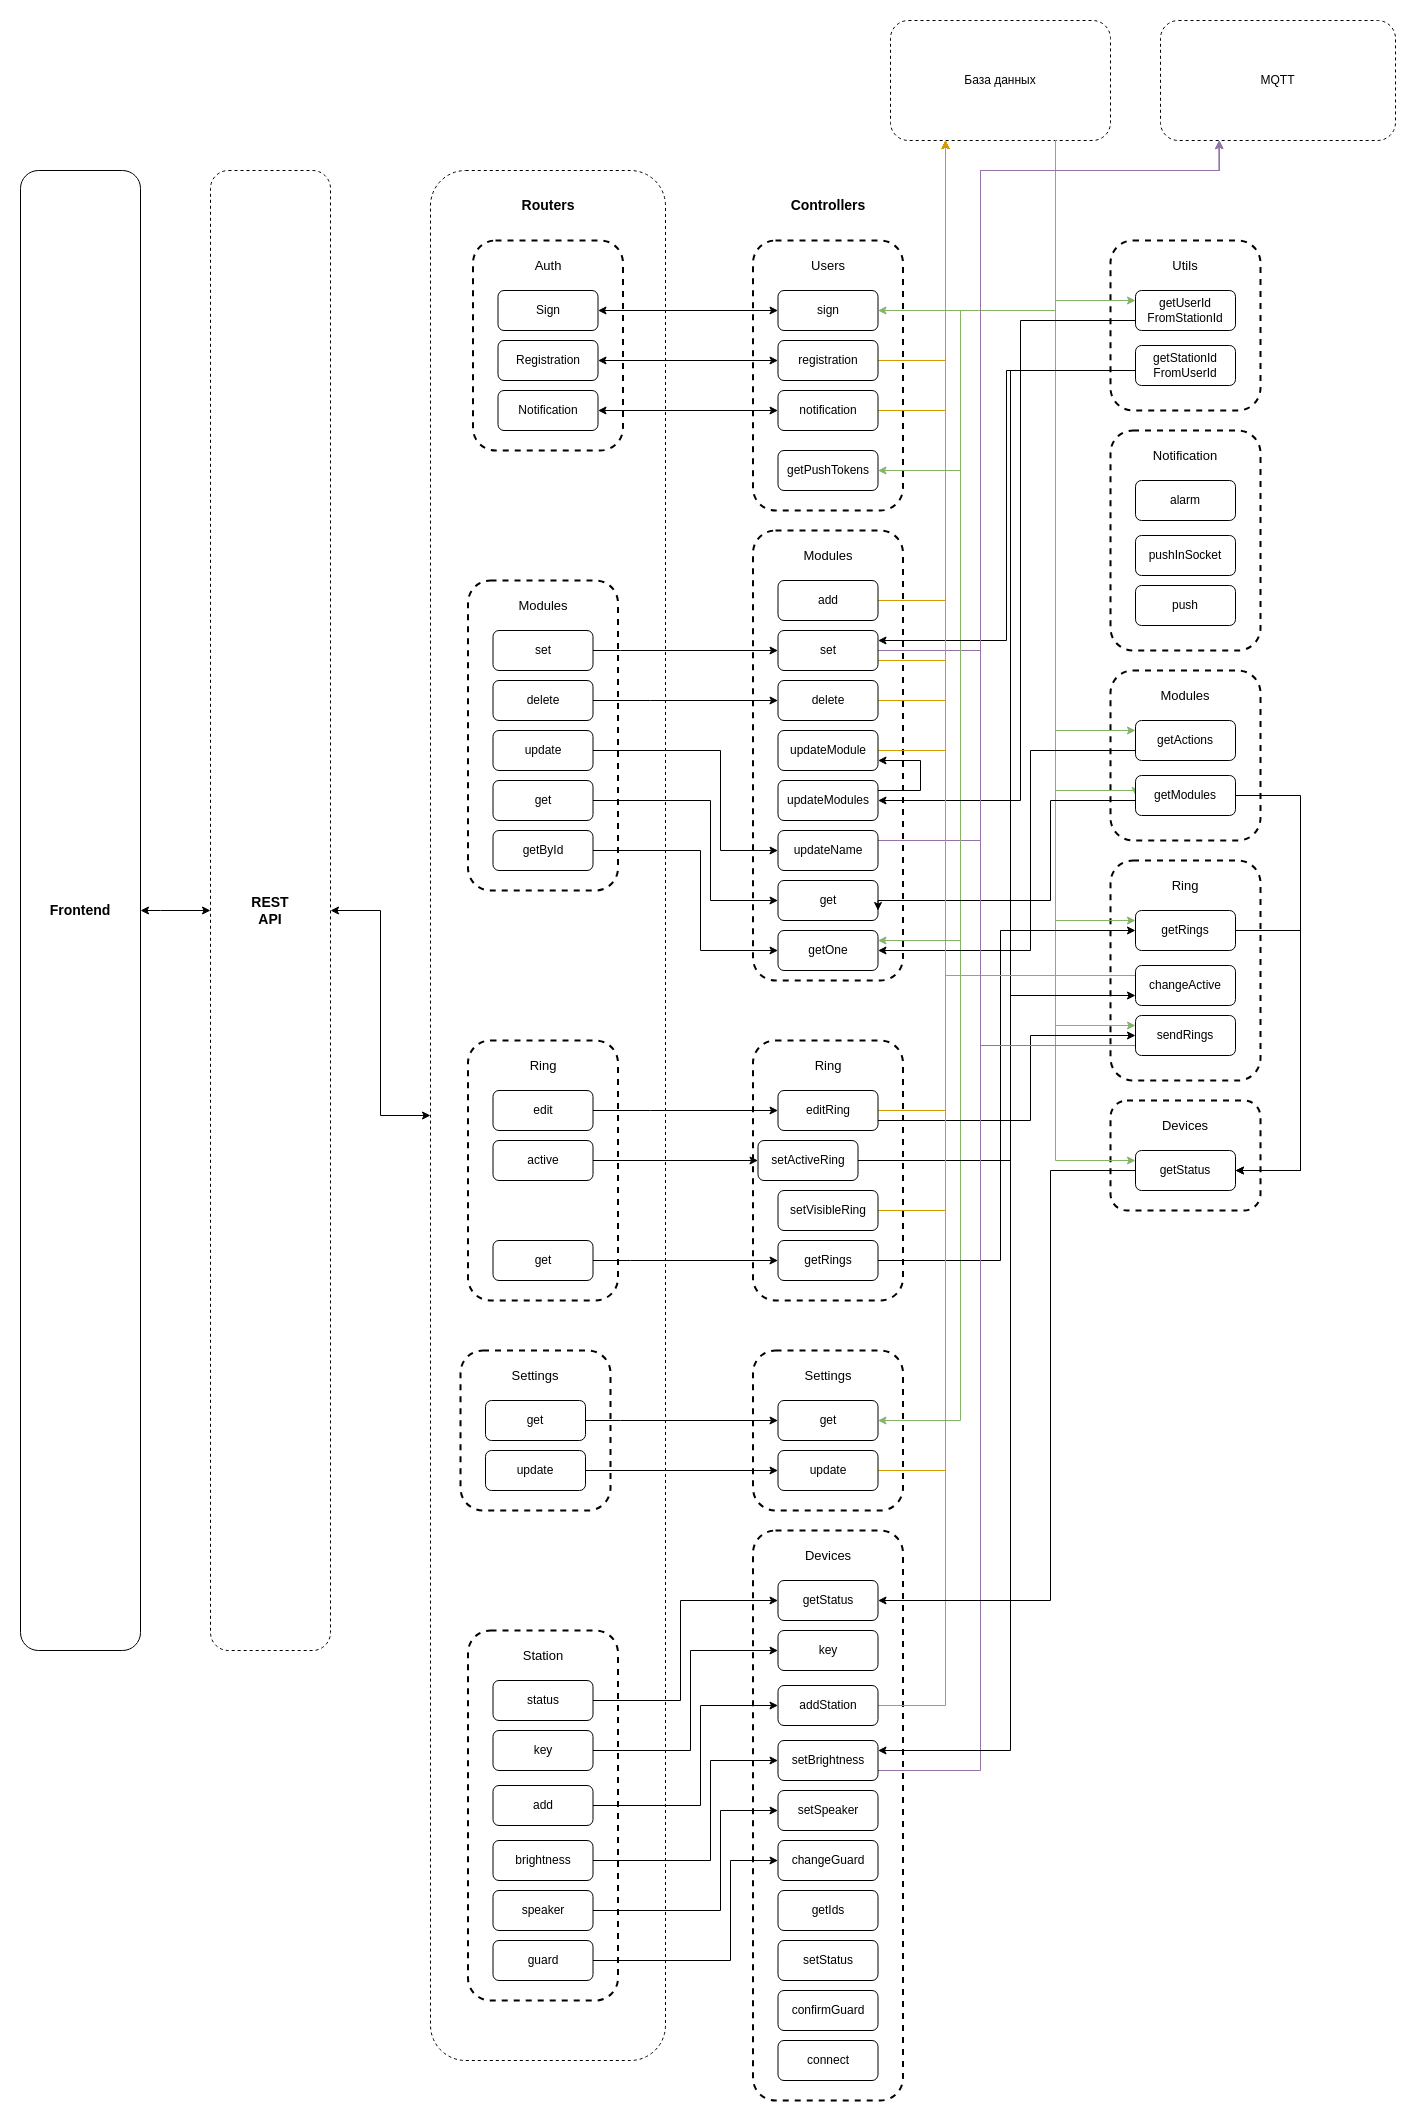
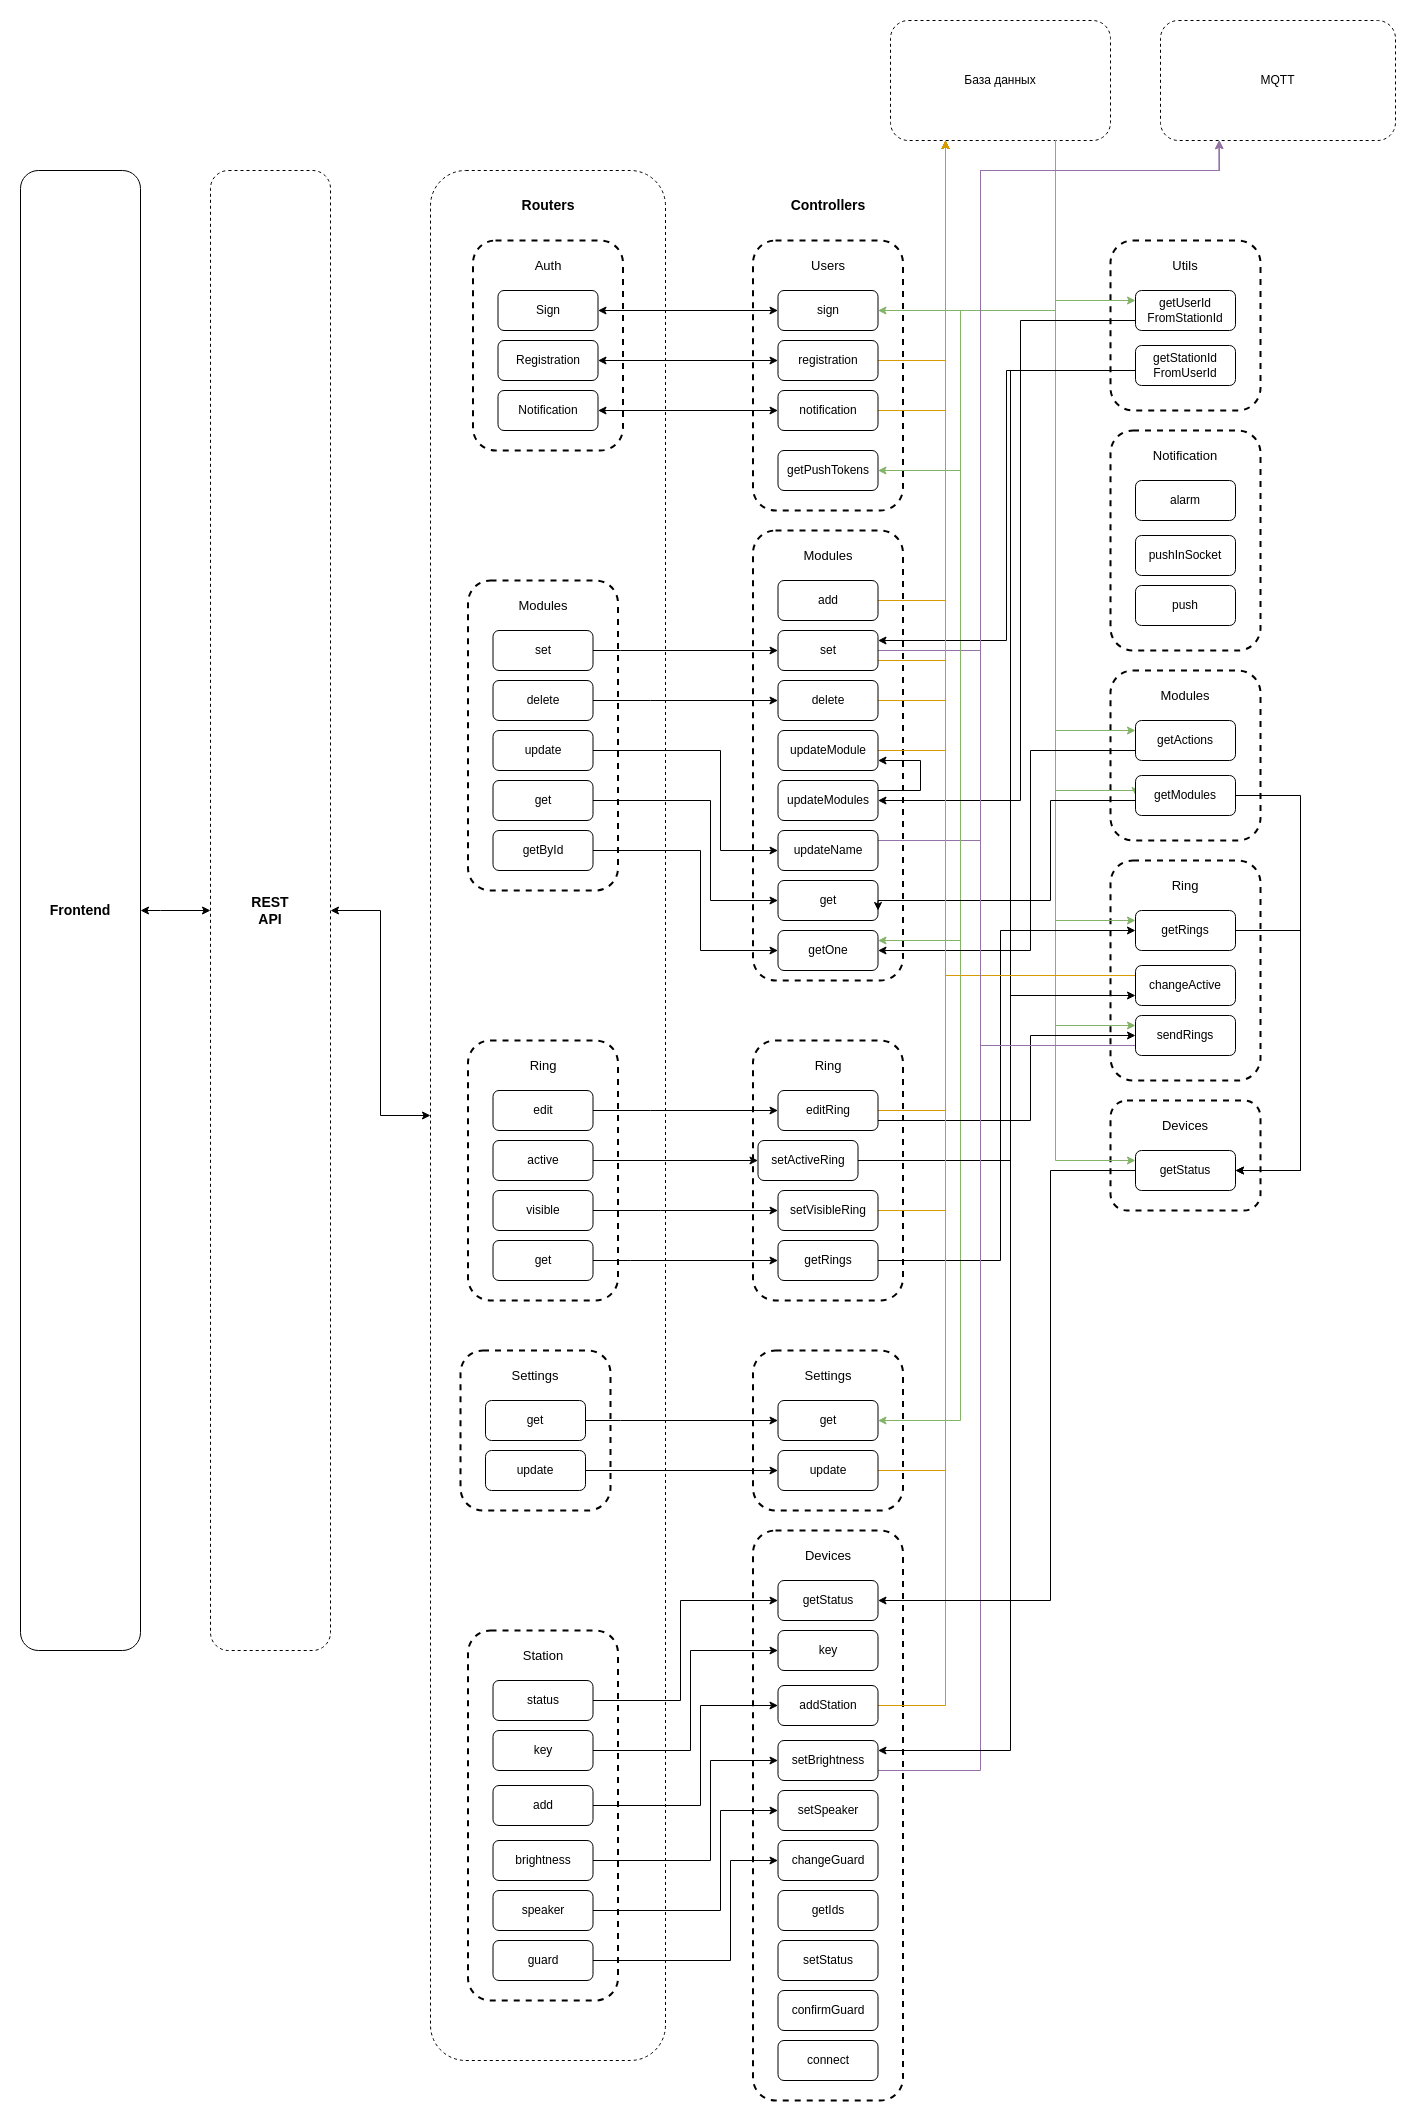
none -> (543, 1211)
none -> (683, 1211)
